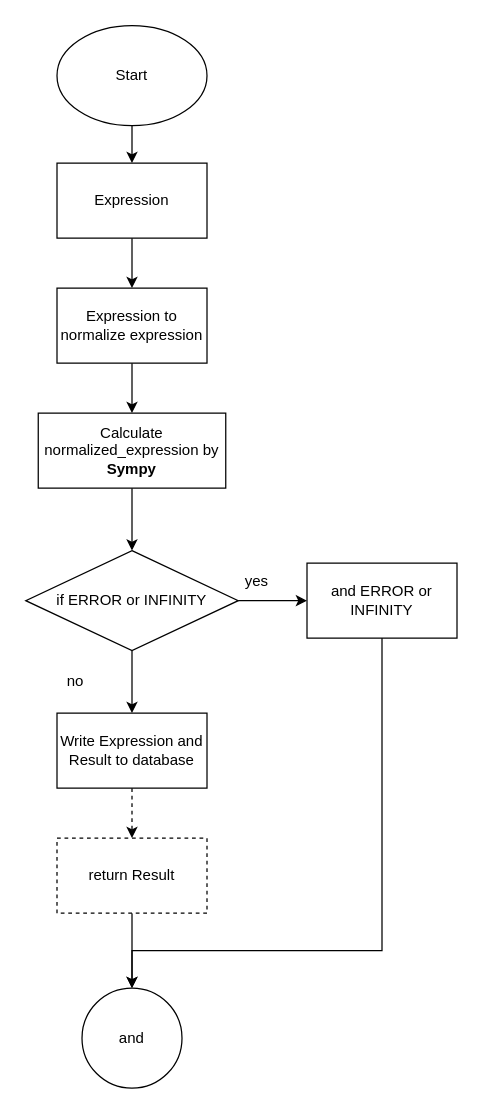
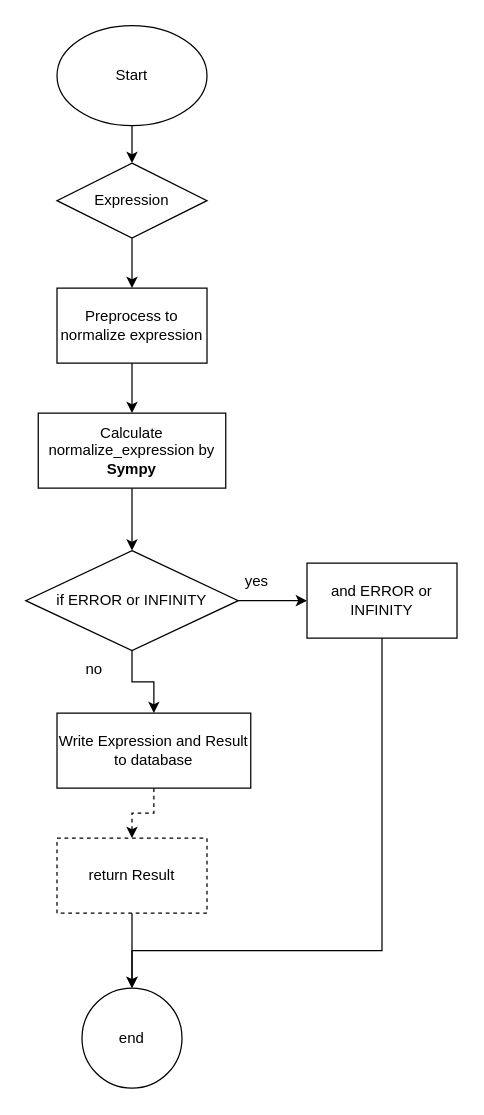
(132, 201) -> (132, 201)
(132, 326) -> (132, 326)
(132, 451) -> (132, 451)
(76, 682) -> (94, 669)
(132, 751) -> (154, 751)
(132, 1038) -> (132, 1038)
